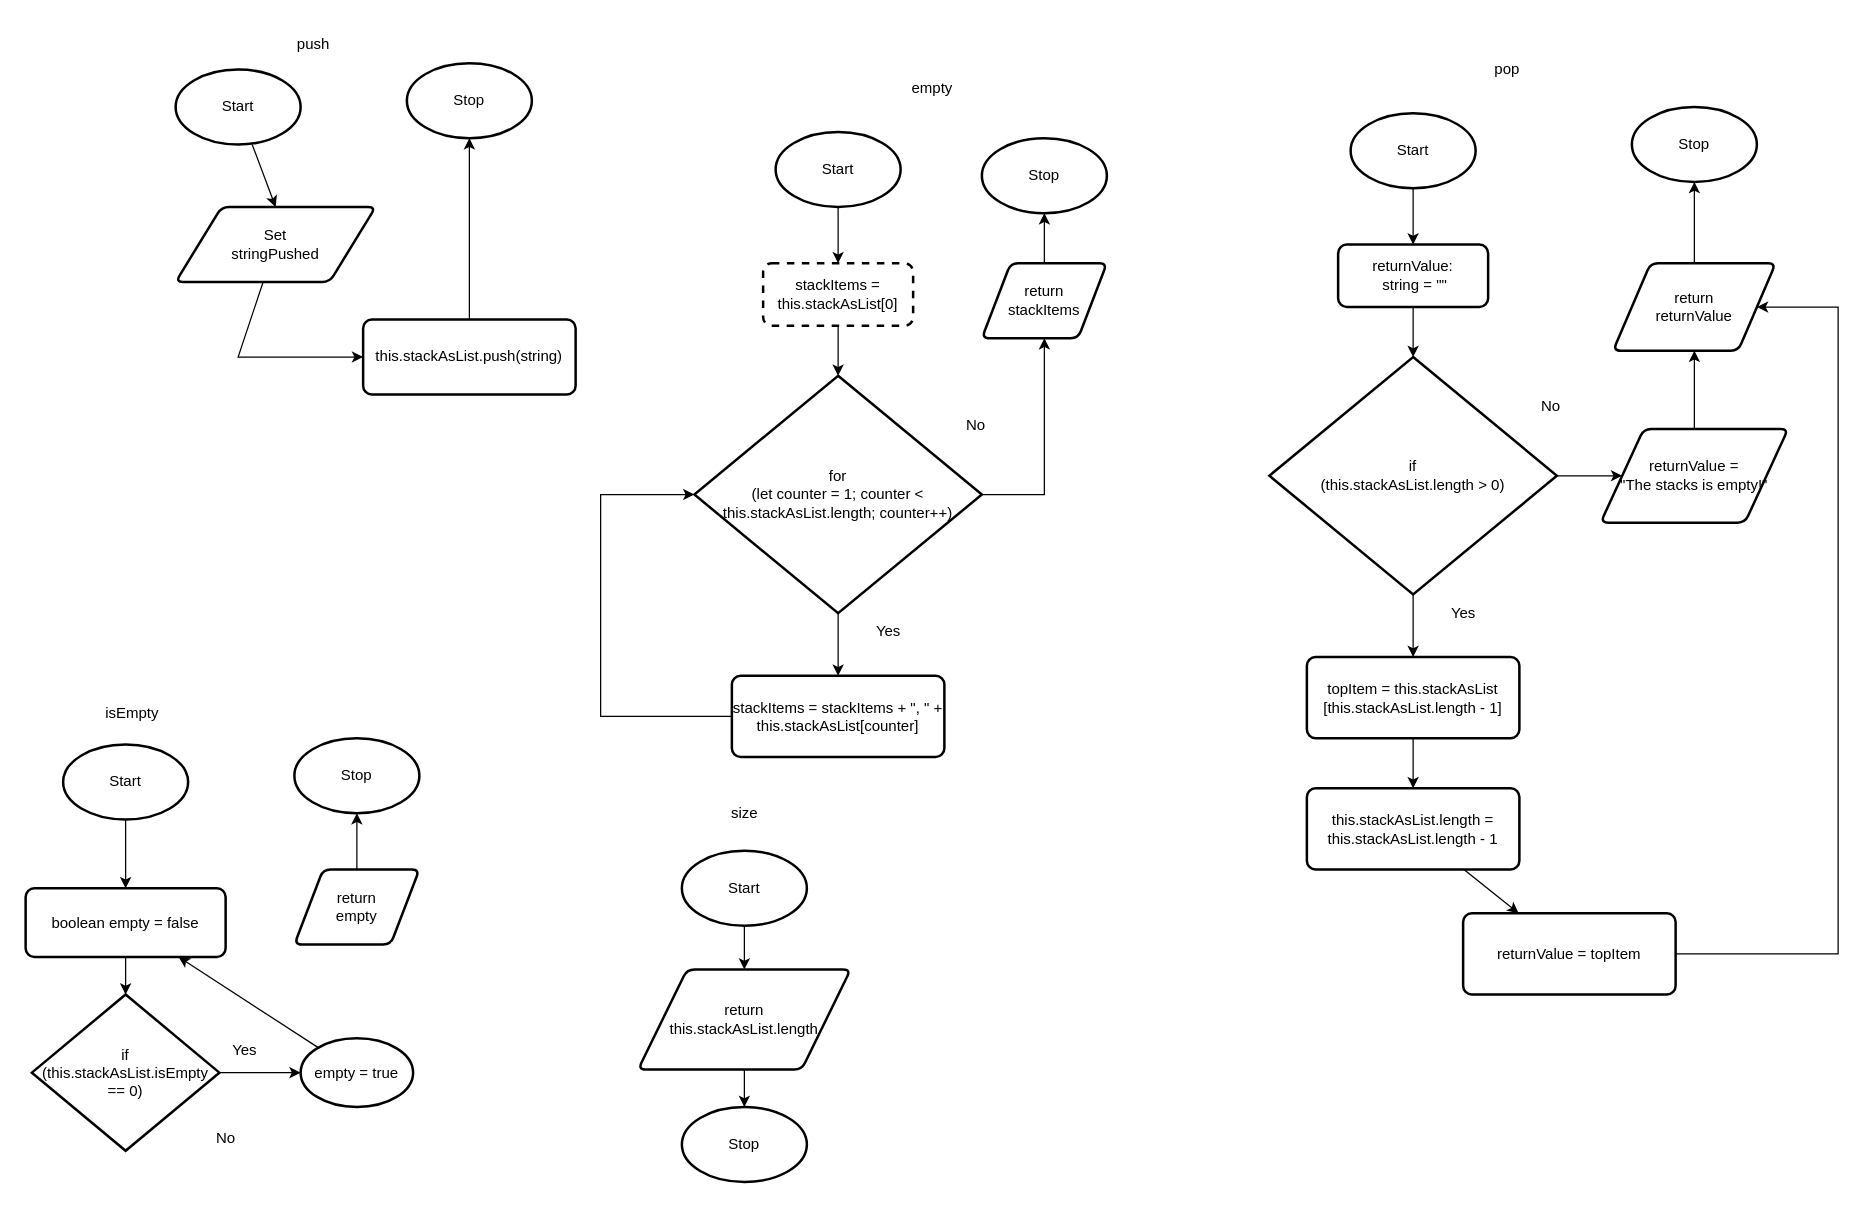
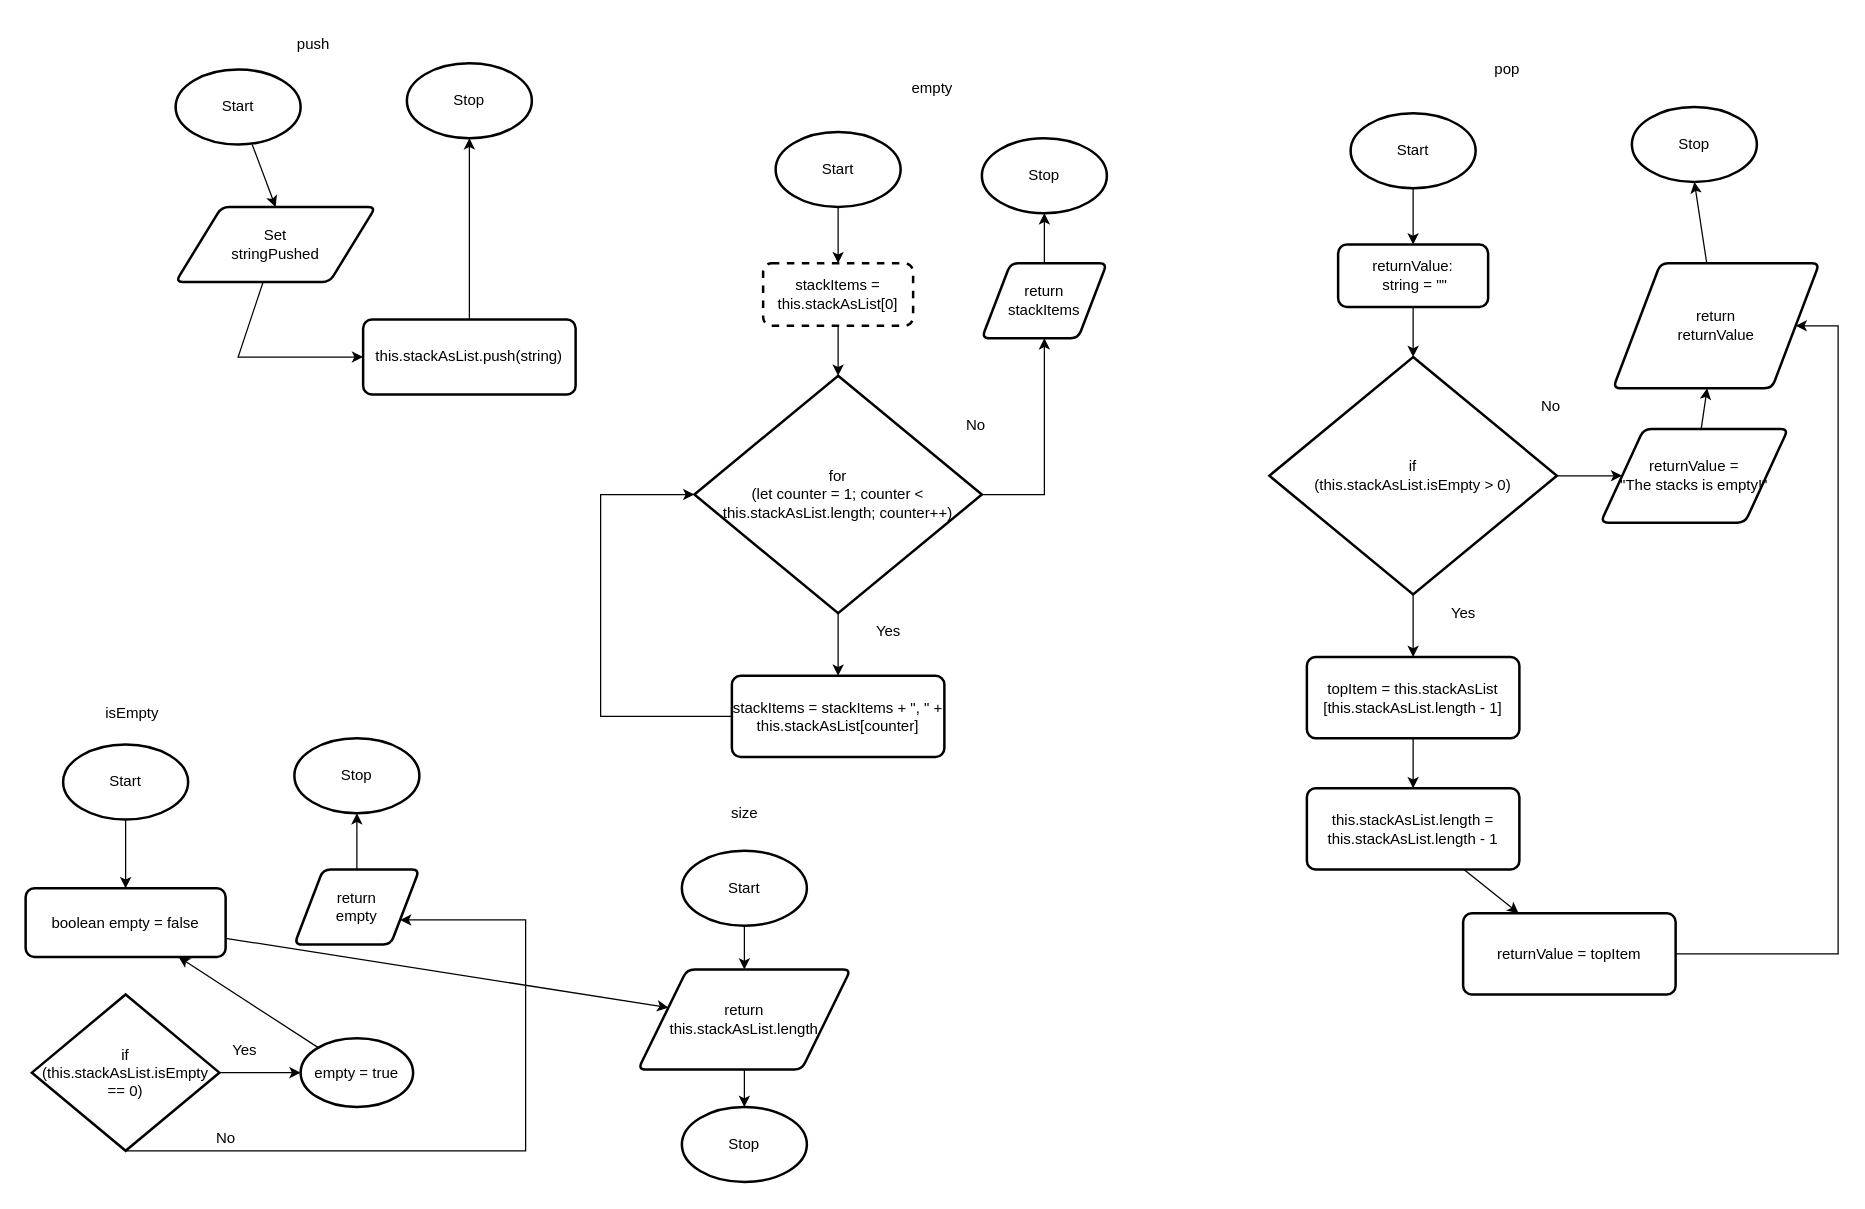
(1694, 307) -> (1716, 326)
(1413, 476) -> (1413, 476)
(126, 971) -> (443, 972)
none -> (499, 1151)
